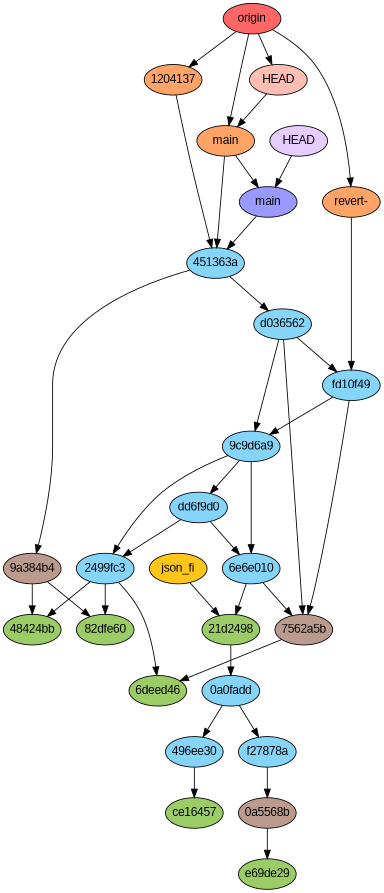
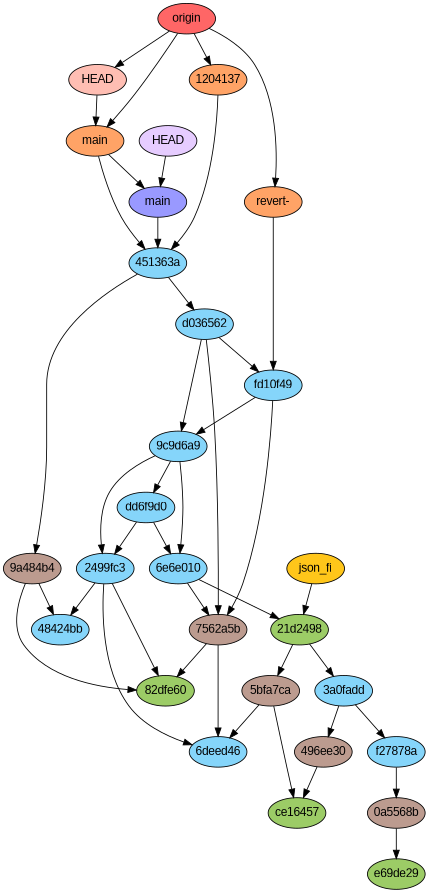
(32, 569) -> (32, 569)
(32, 630) -> (60, 630)
none -> (195, 657)
(158, 691) -> (218, 752)
(231, 691) -> (344, 691)
none -> (271, 691)
(194, 752) -> (323, 752)
